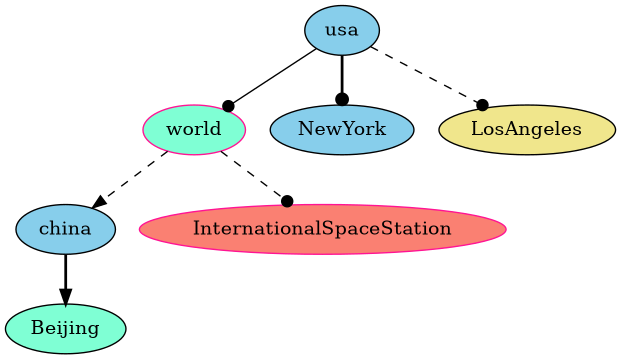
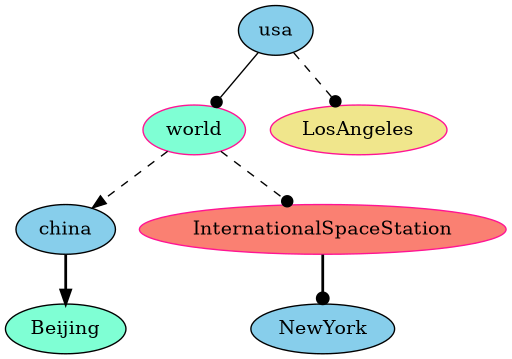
(342, 75) -> (323, 274)
(527, 130) -> (359, 130)
